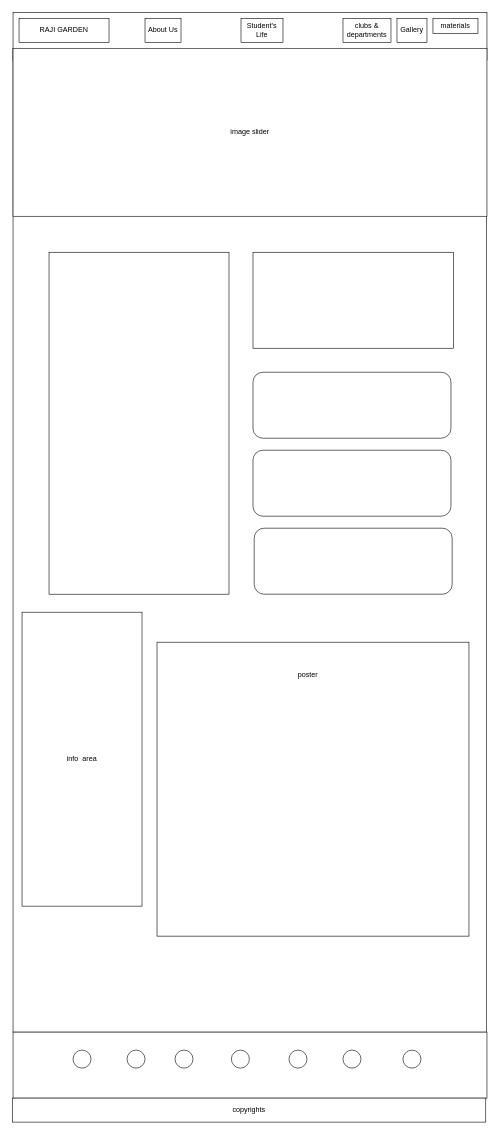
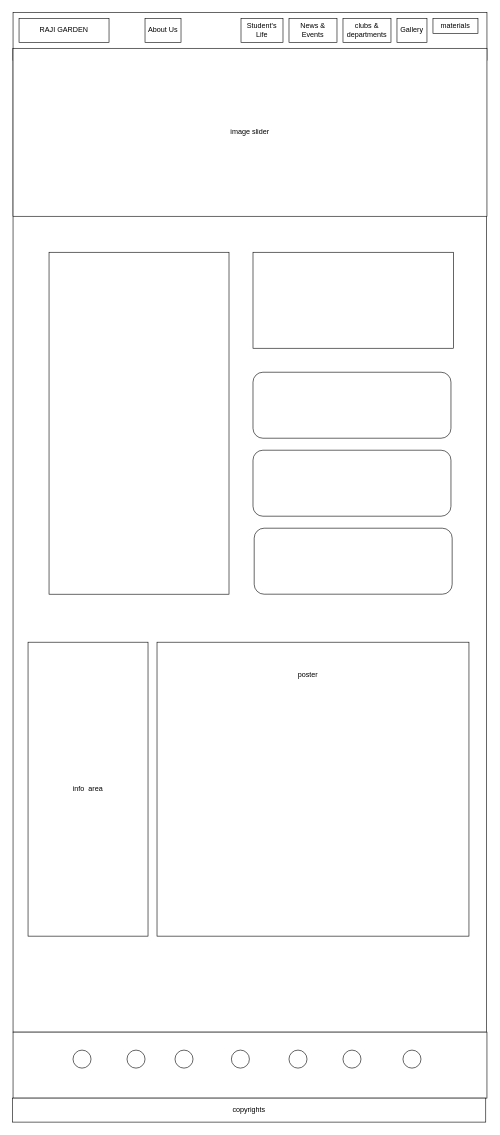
none -> (313, 30)
(82, 759) -> (88, 789)
